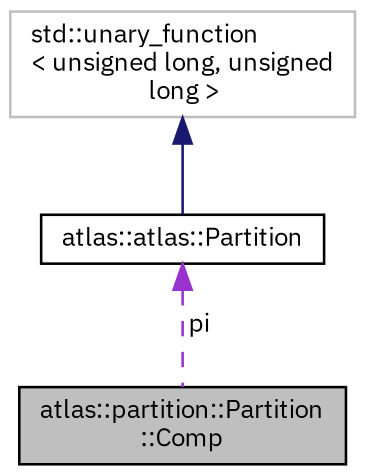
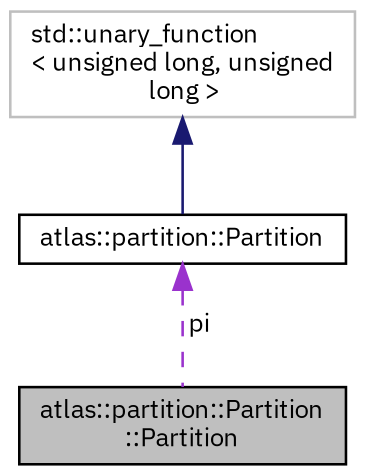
(183, 239) -> (183, 239)
(183, 426) -> (183, 426)
